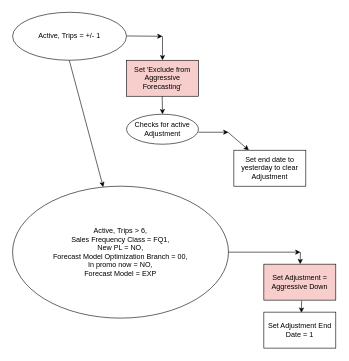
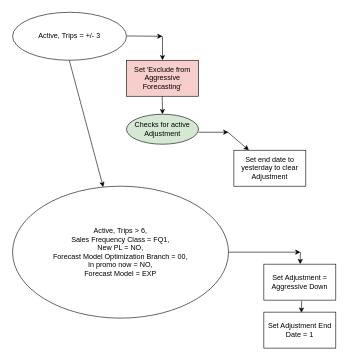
(69, 36) -> (69, 36)
(162, 129) -> (162, 129)
(300, 282) -> (300, 282)
